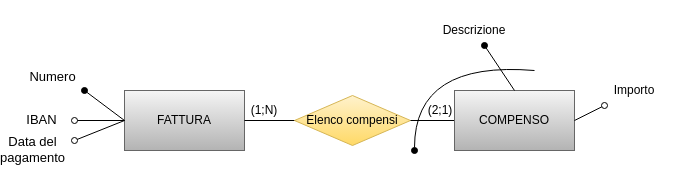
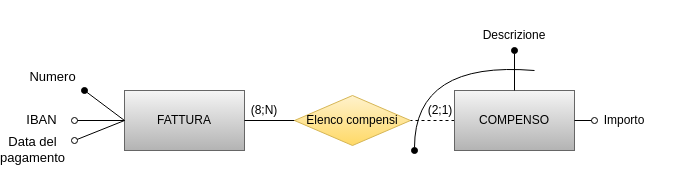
(475, 31) -> (515, 36)
(635, 91) -> (625, 121)
(265, 111) -> (265, 111)
(432, 121) -> (432, 121)
